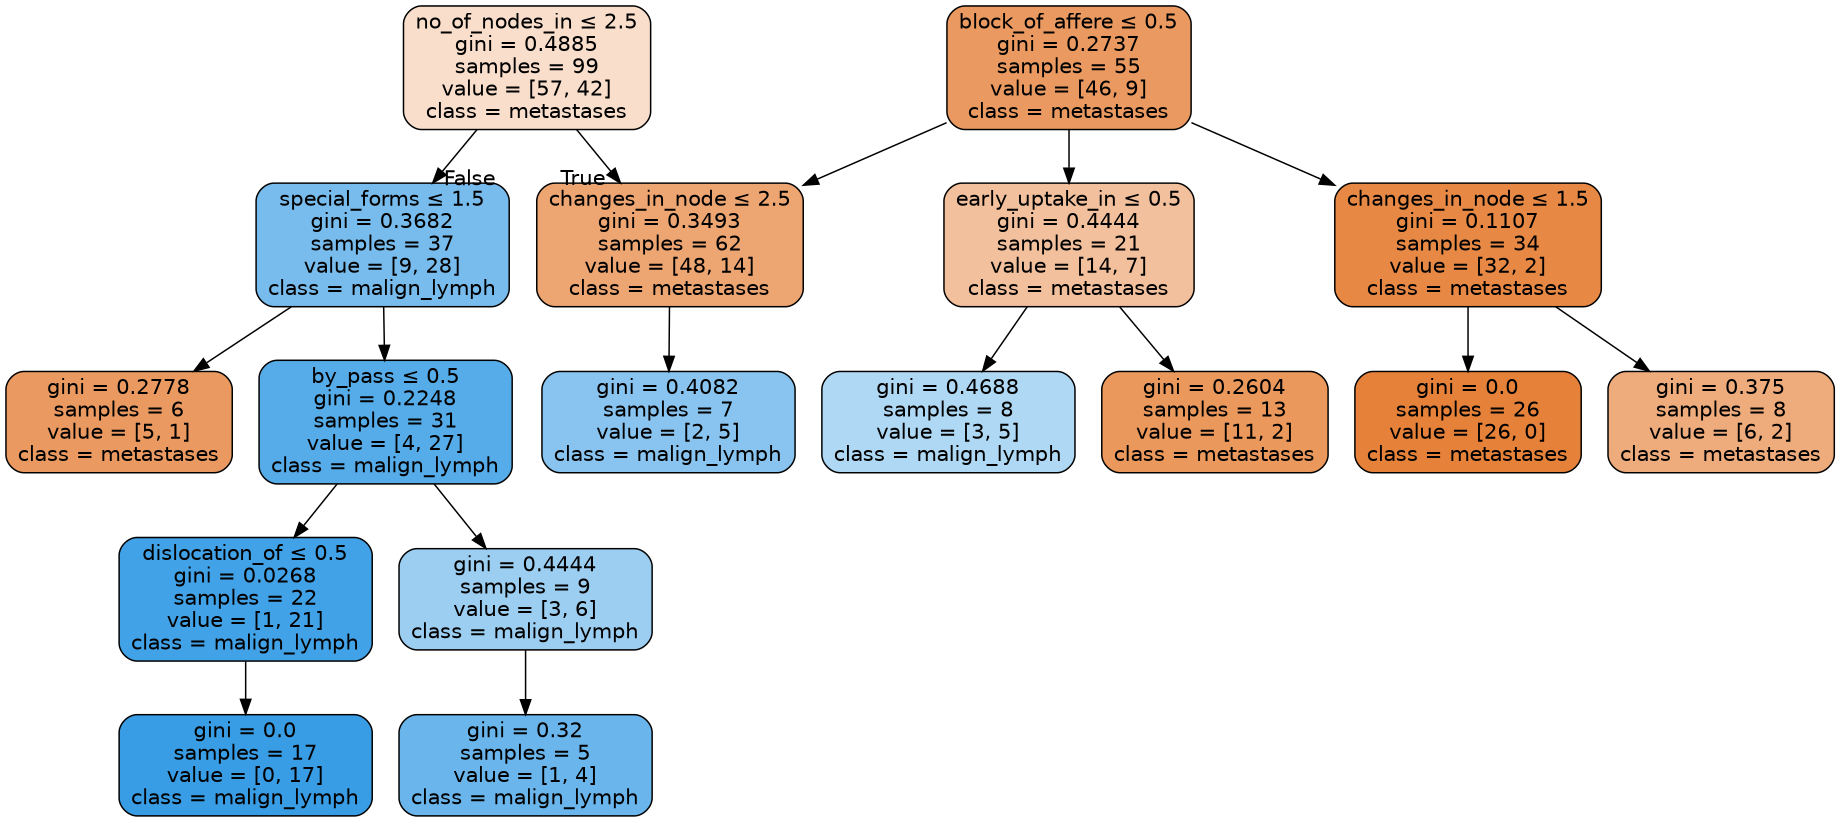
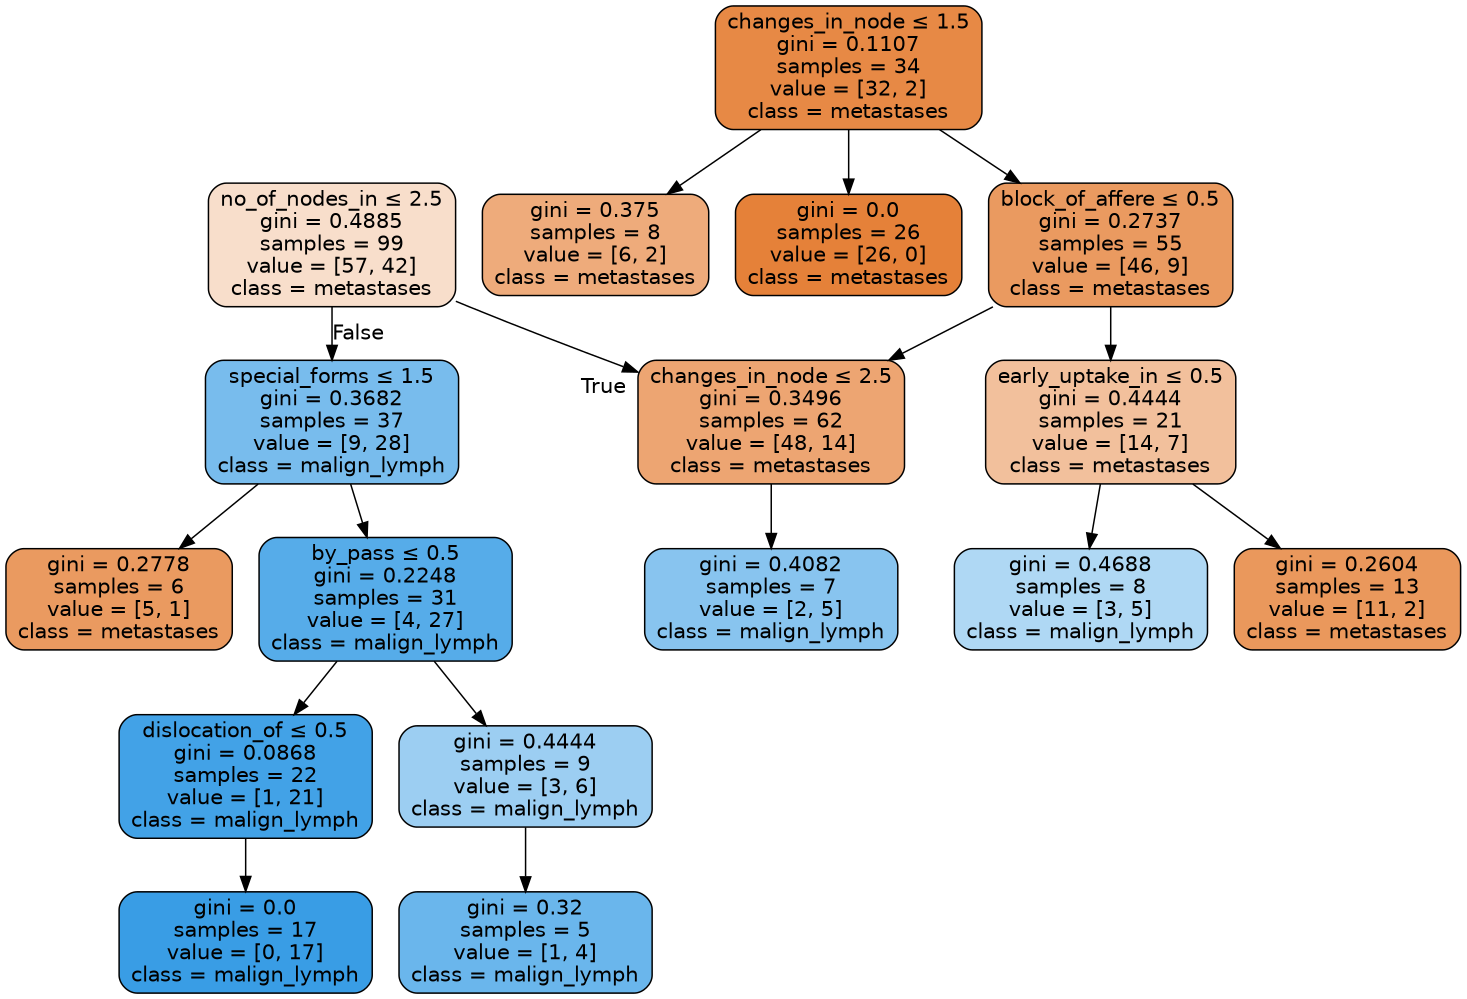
(1256, 151) -> (973, 152)
(670, 222) -> (771, 399)
(246, 576) -> (246, 753)
